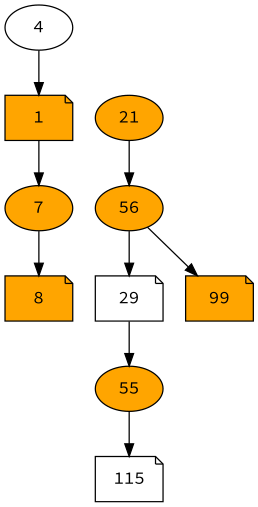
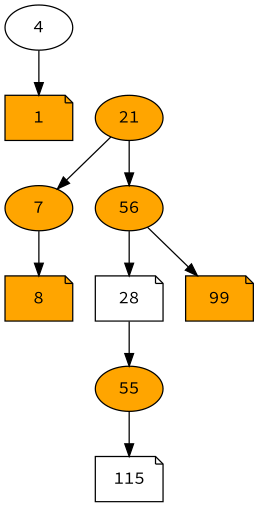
(39, 157) -> (89, 159)
(129, 298) -> (129, 298)
